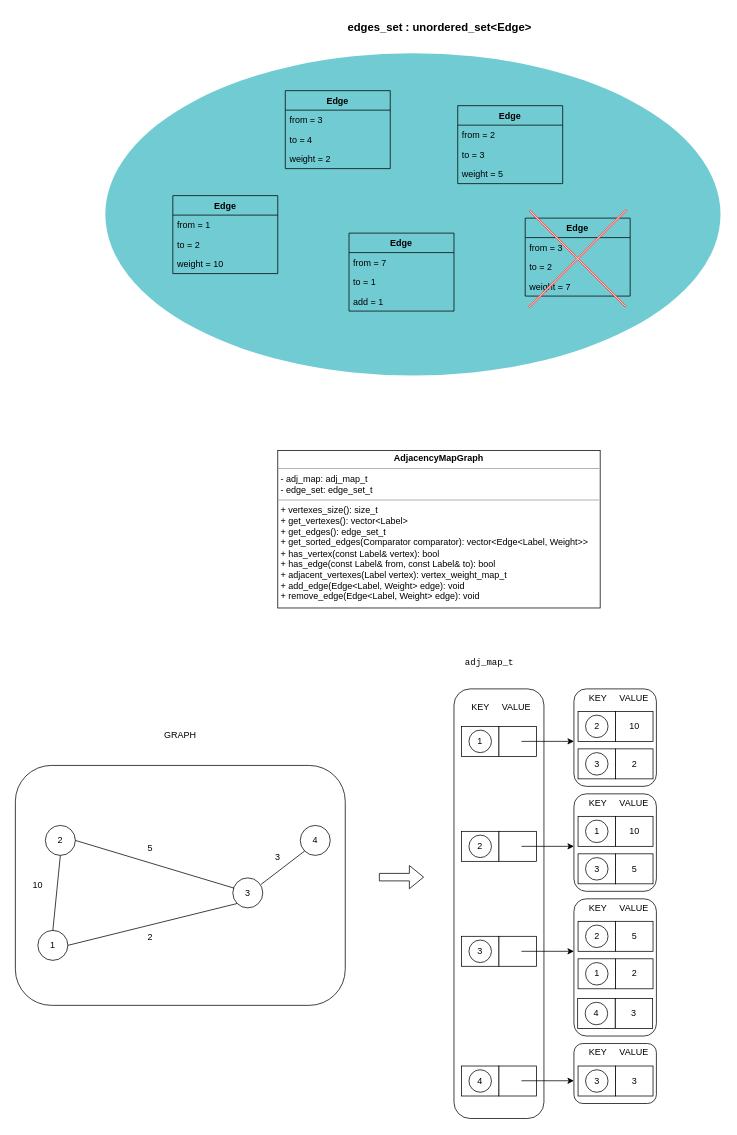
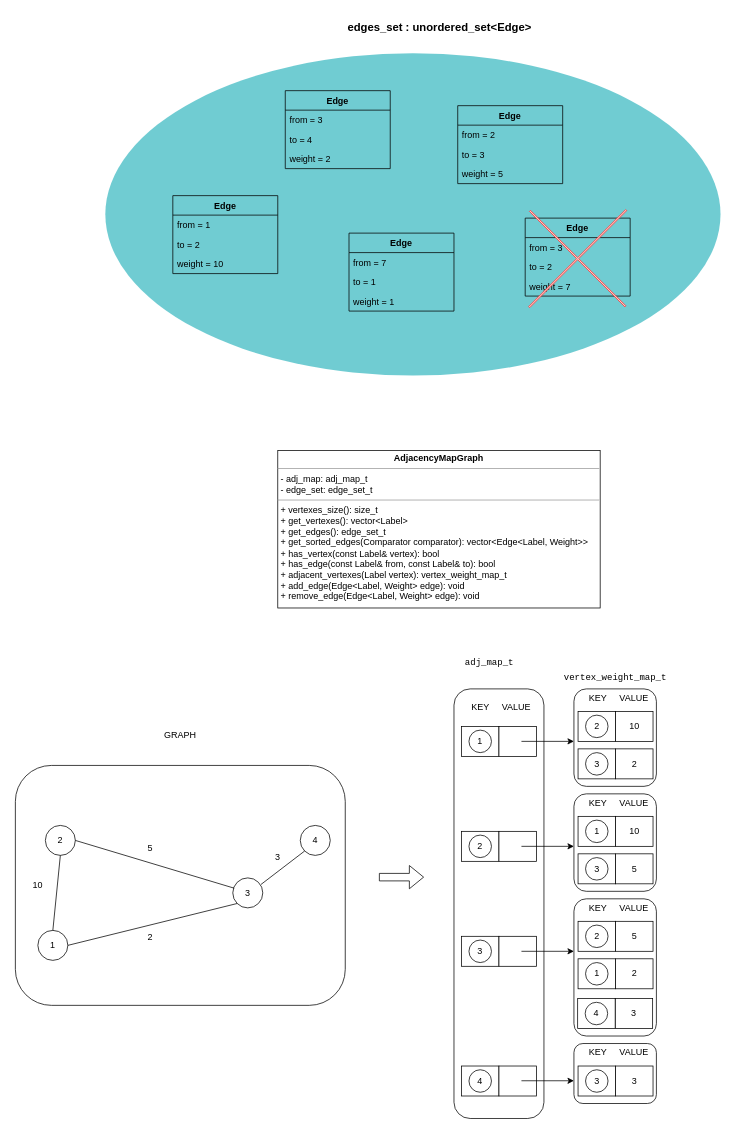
(369, 302) -> (375, 302)
none -> (615, 678)
